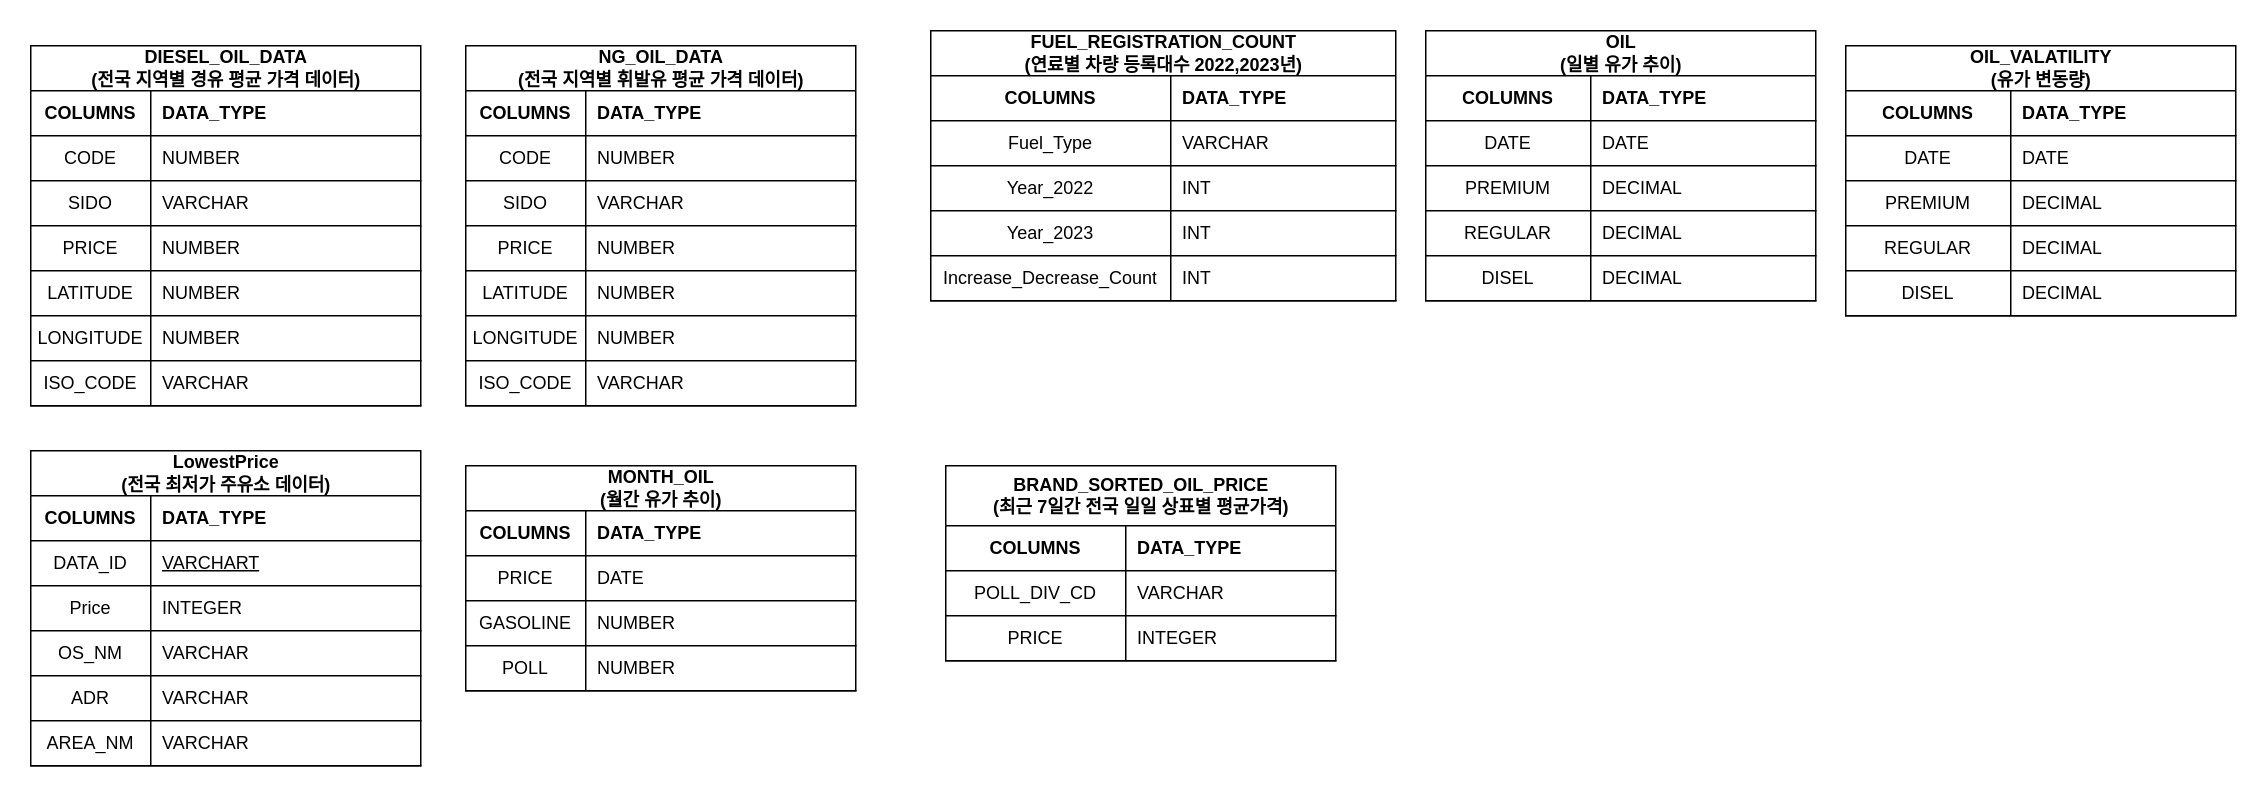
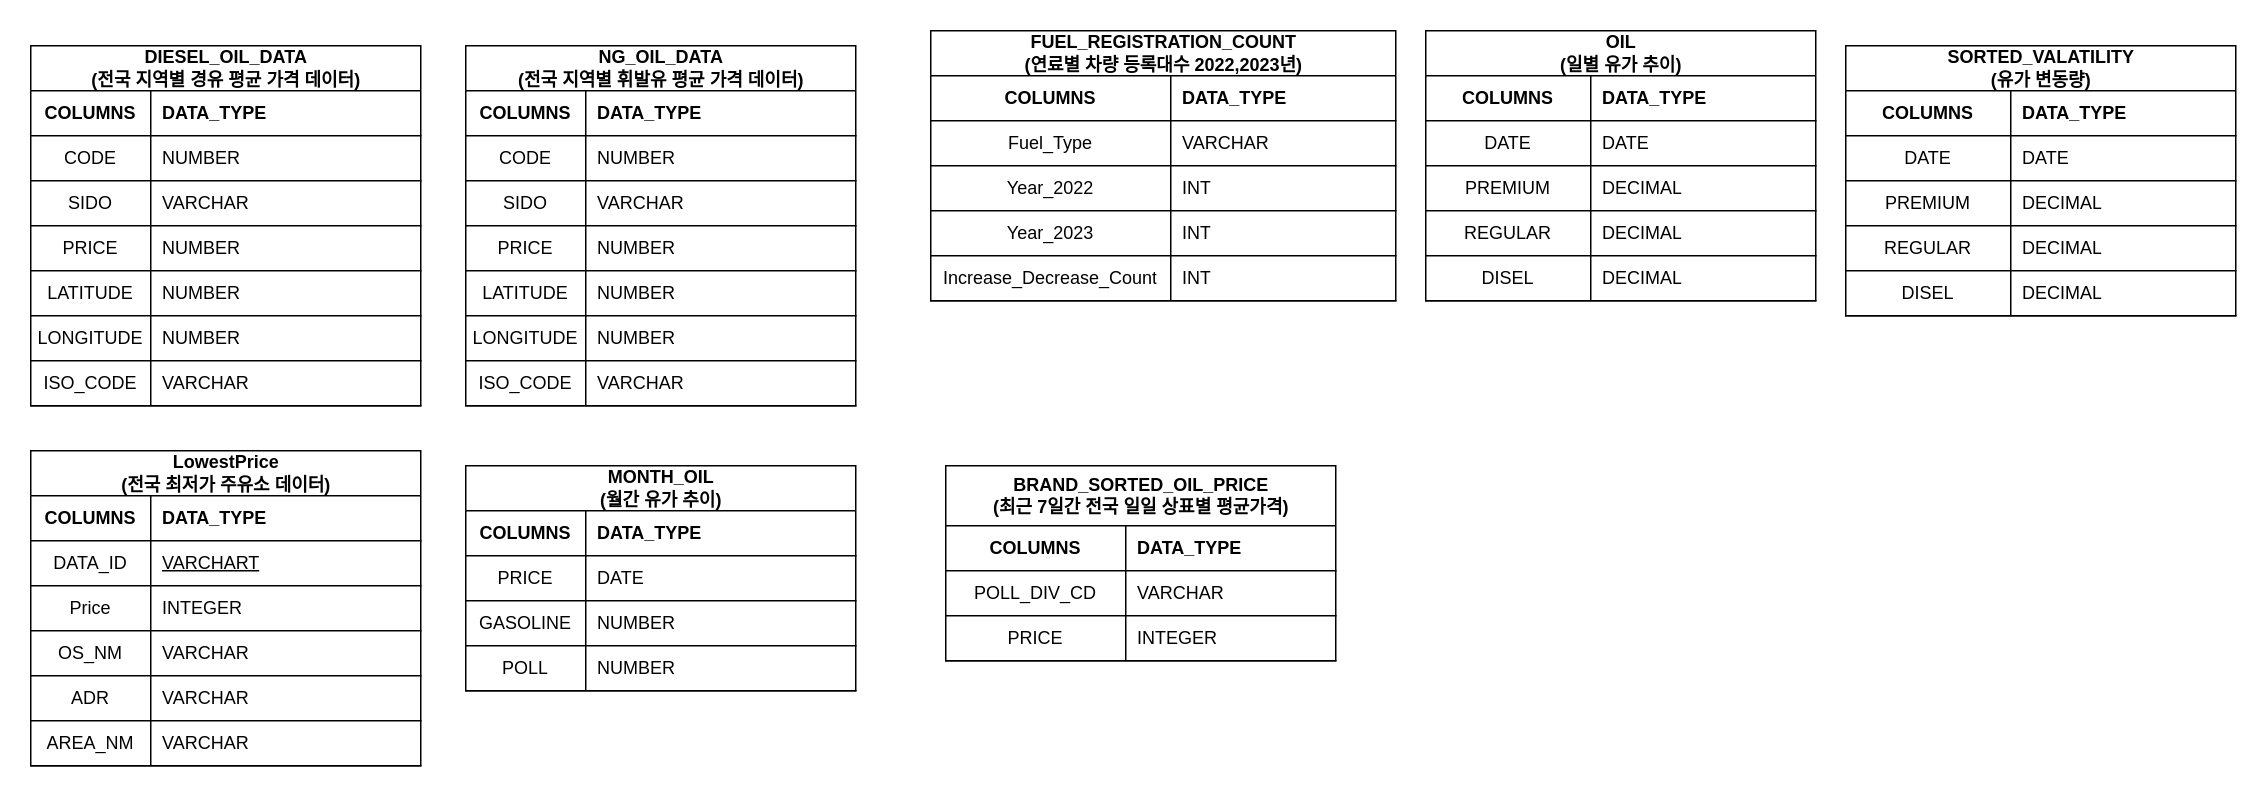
(2042, 68) -> (2042, 68)
